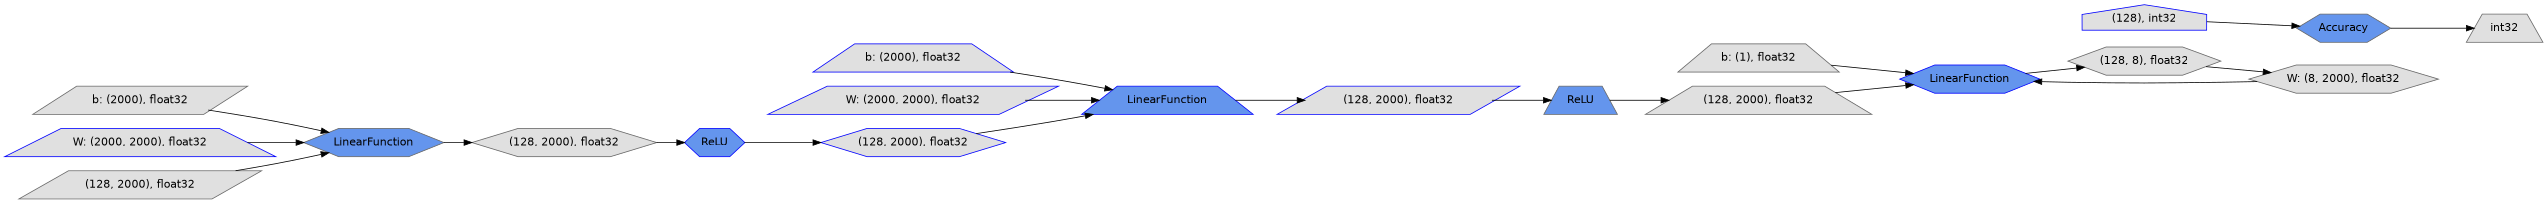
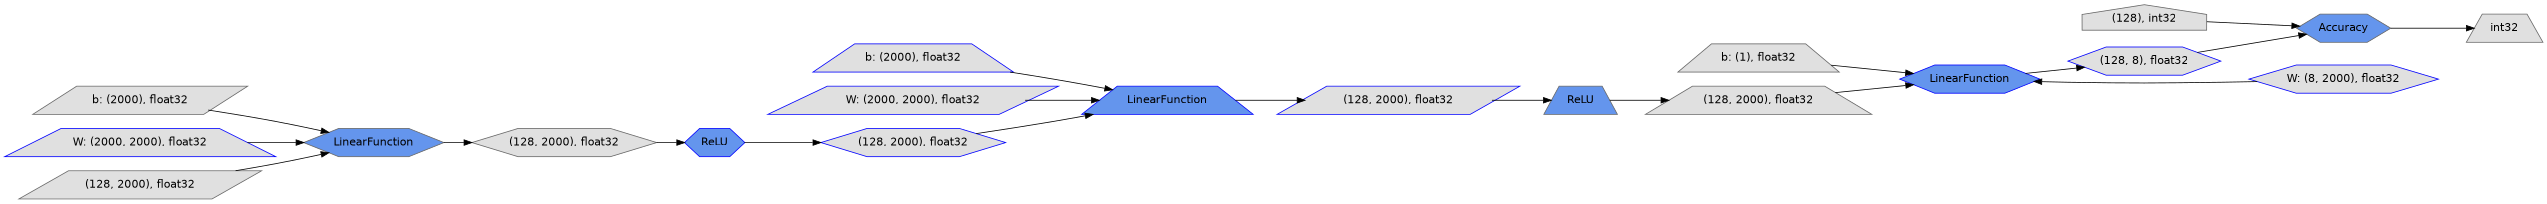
(2144, 19) -> (2144, 19)
(2144, 61) -> (2144, 61)
(2235, 69) -> (2248, 44)
(2344, 79) -> (2344, 79)
